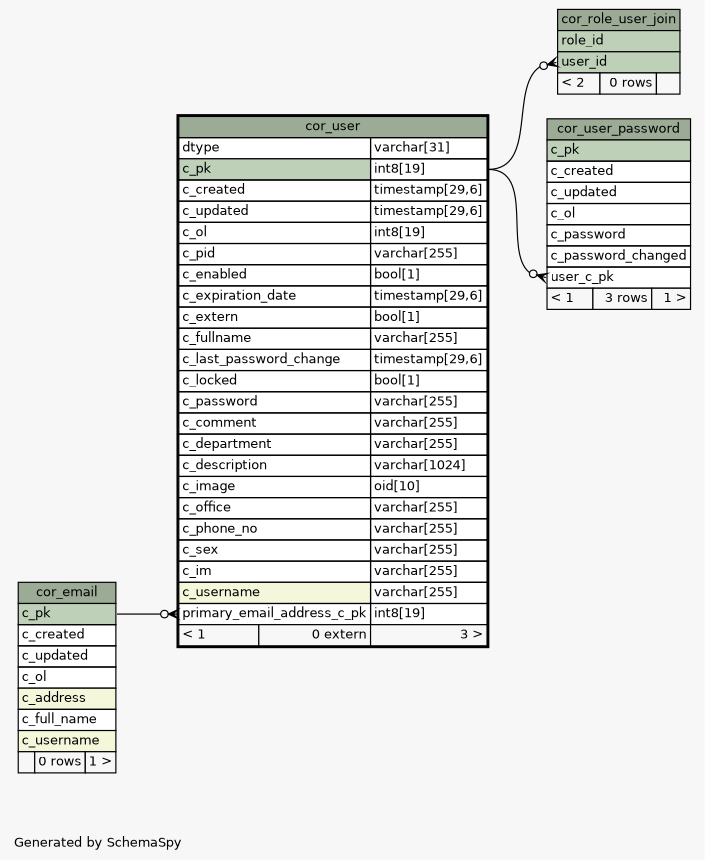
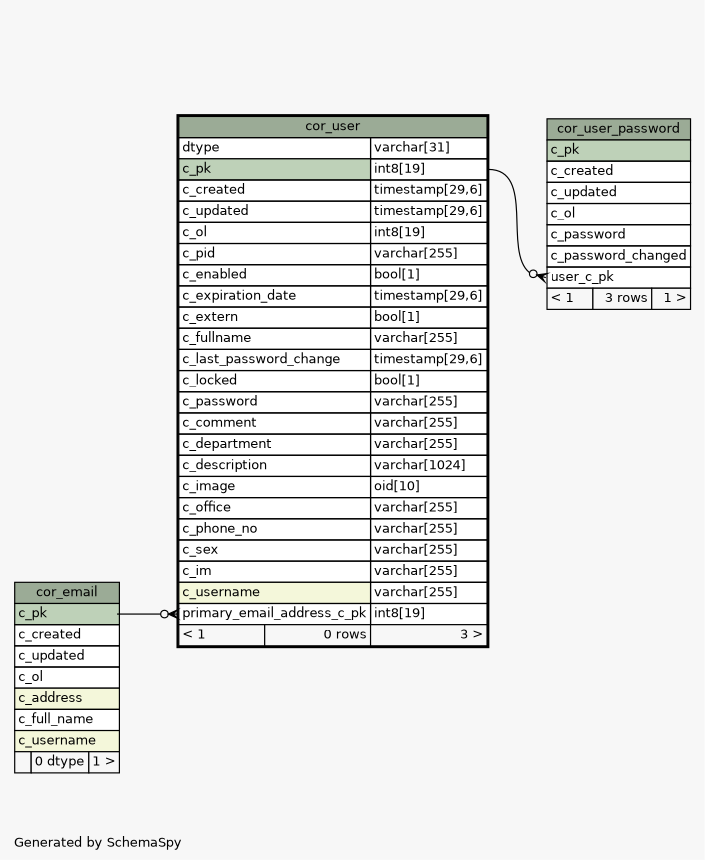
(619, 52) -> none
(339, 635) -> (345, 635)
(60, 762) -> (60, 762)
